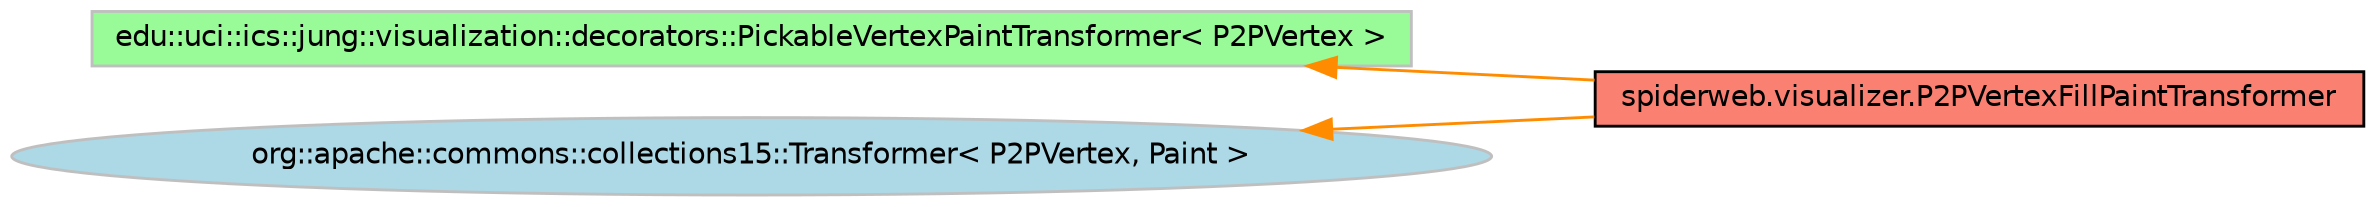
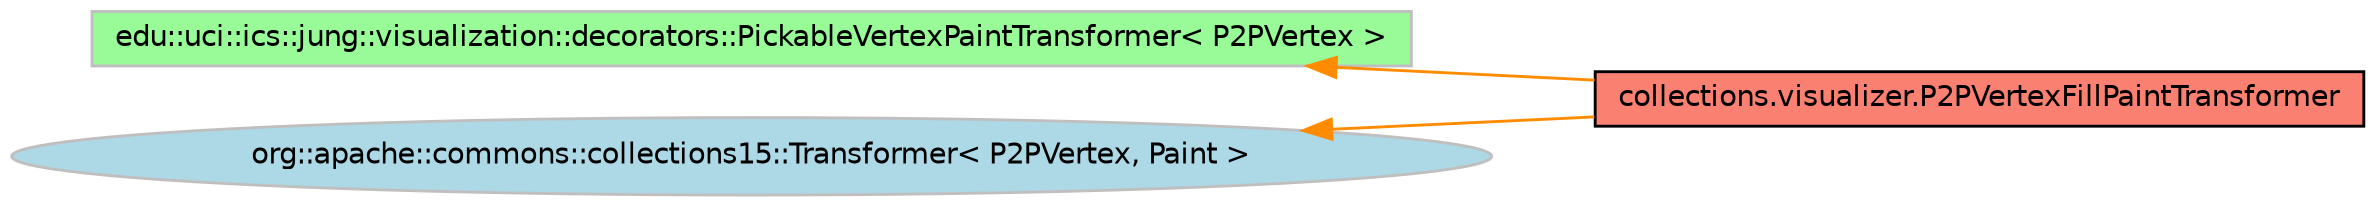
(1980, 99) -> (1980, 99)
